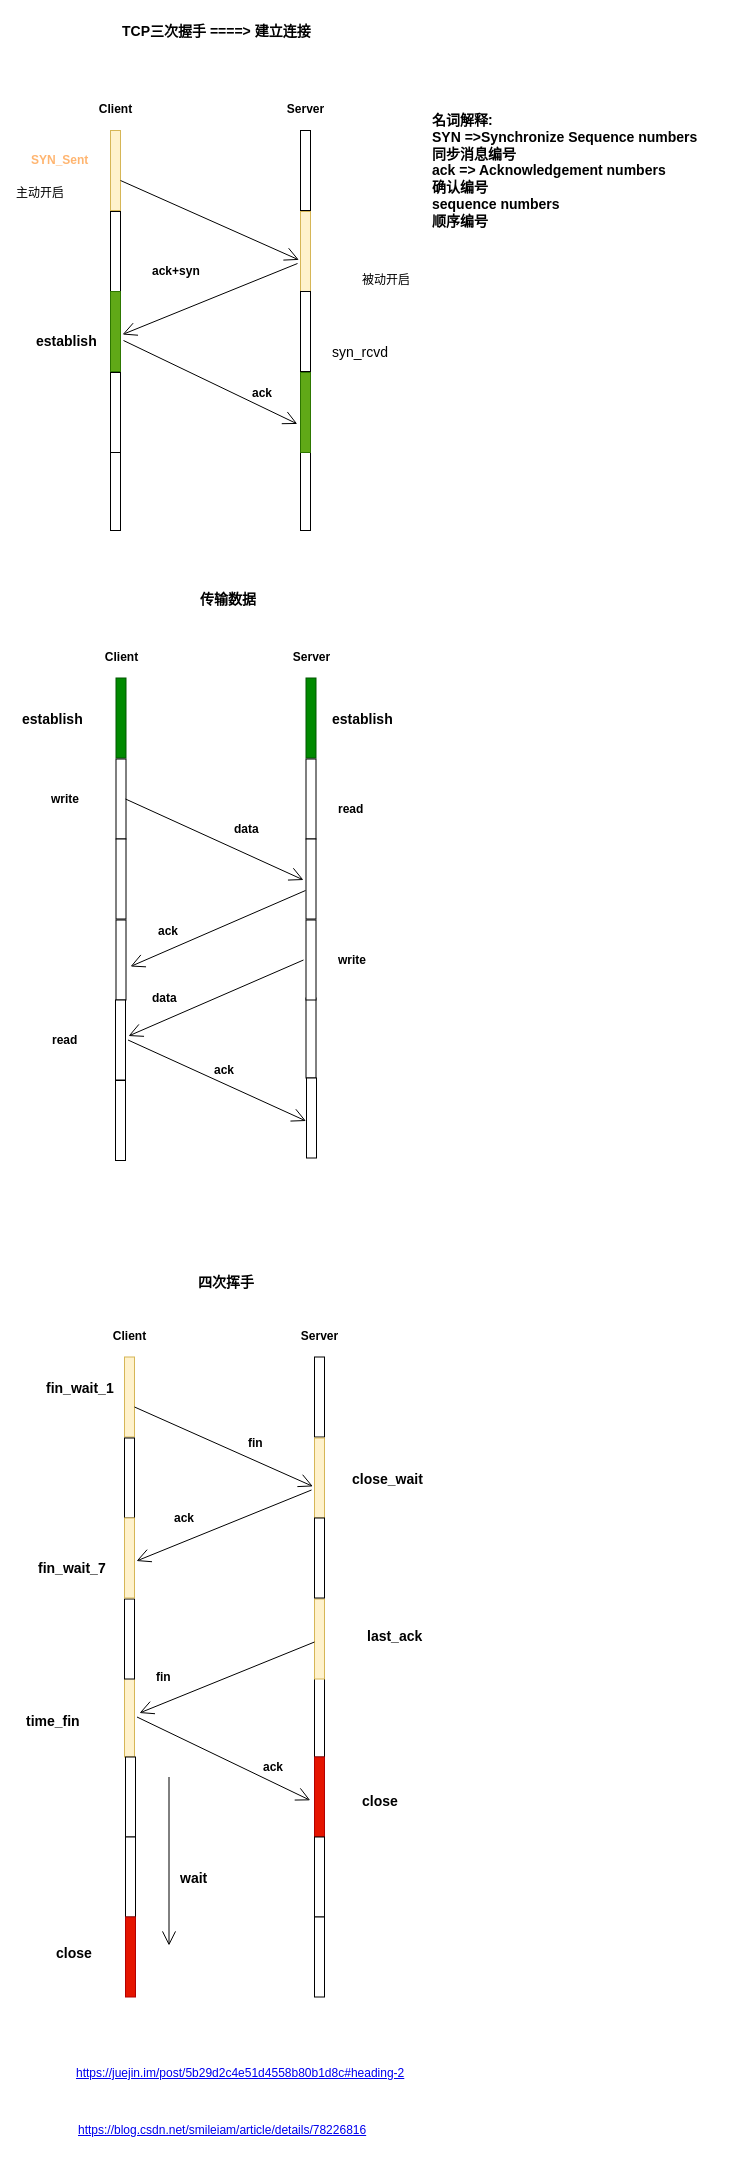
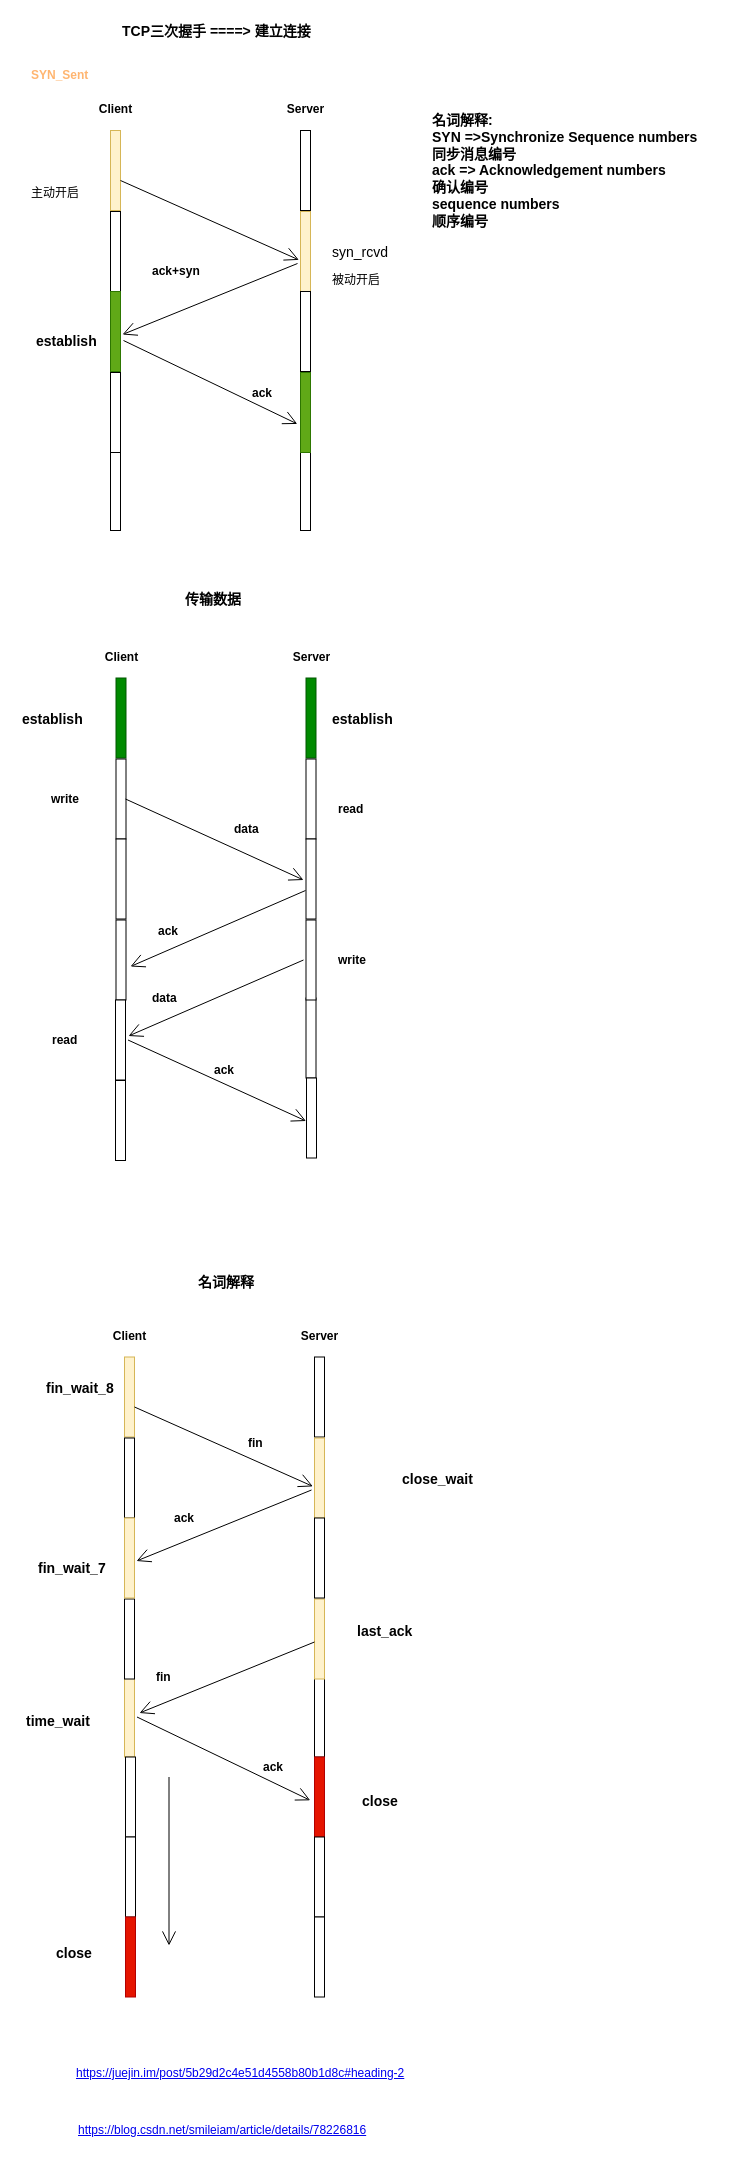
(65, 161) -> (65, 76)
(45, 194) -> (60, 194)
(391, 281) -> (361, 281)
(366, 352) -> (366, 252)
(234, 599) -> (219, 599)
(223, 1282) -> (223, 1282)
(77, 1388) -> (77, 1388)
(396, 1483) -> (446, 1483)
(401, 1640) -> (391, 1635)
(50, 1721) -> (54, 1721)
(199, 1877) -> none
